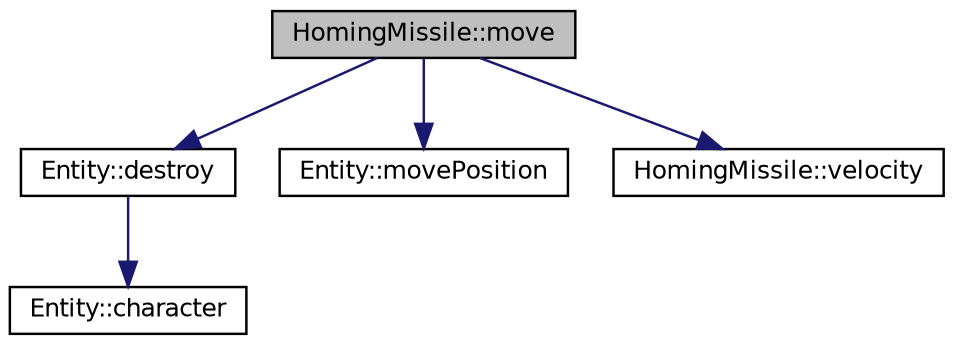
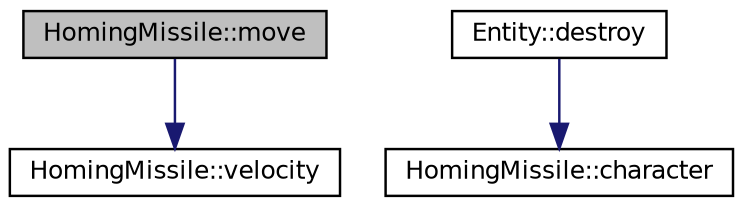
(287, 98) -> none
(424, 172) -> none
(128, 310) -> (559, 172)
